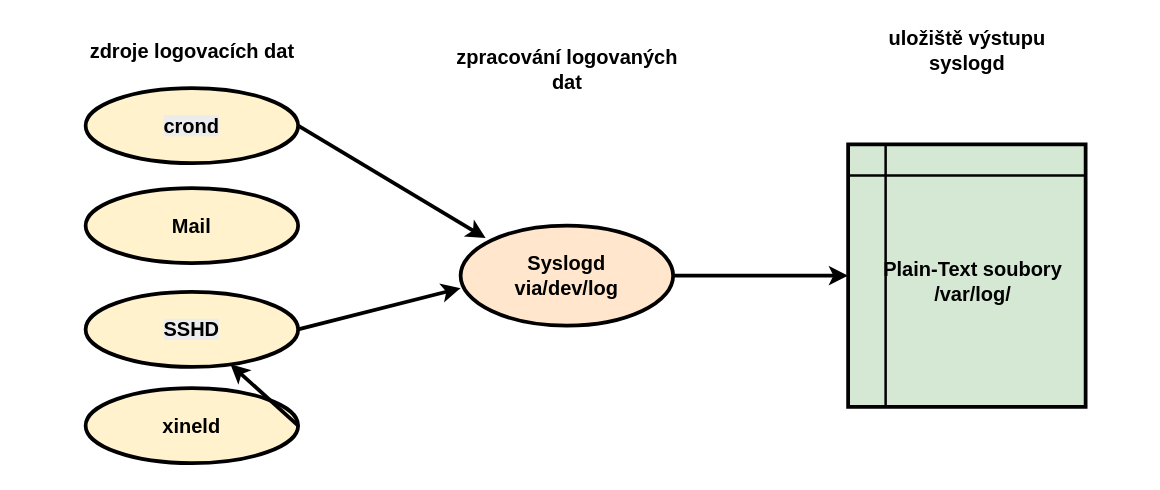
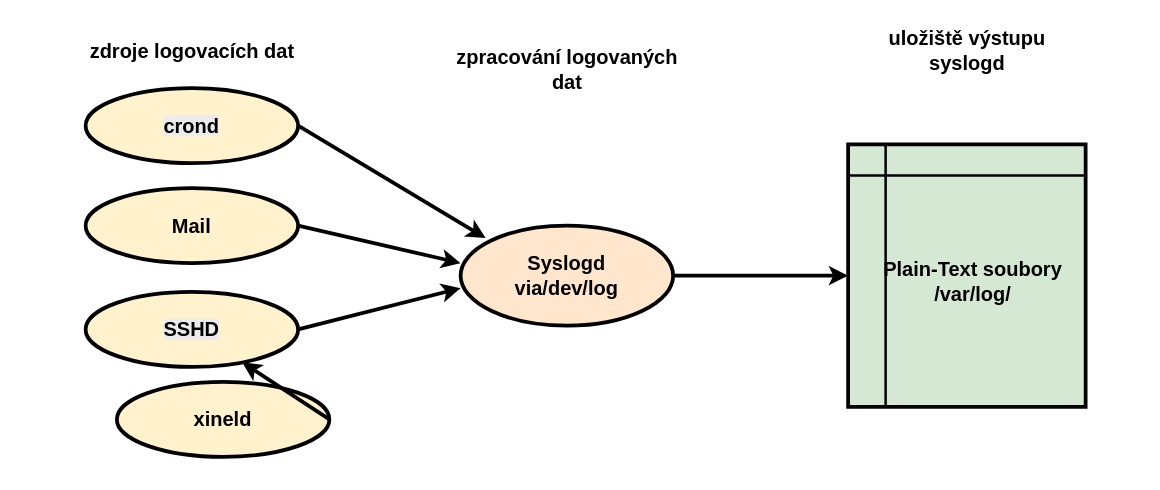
none -> (373, 243)
(192, 426) -> (223, 419)
